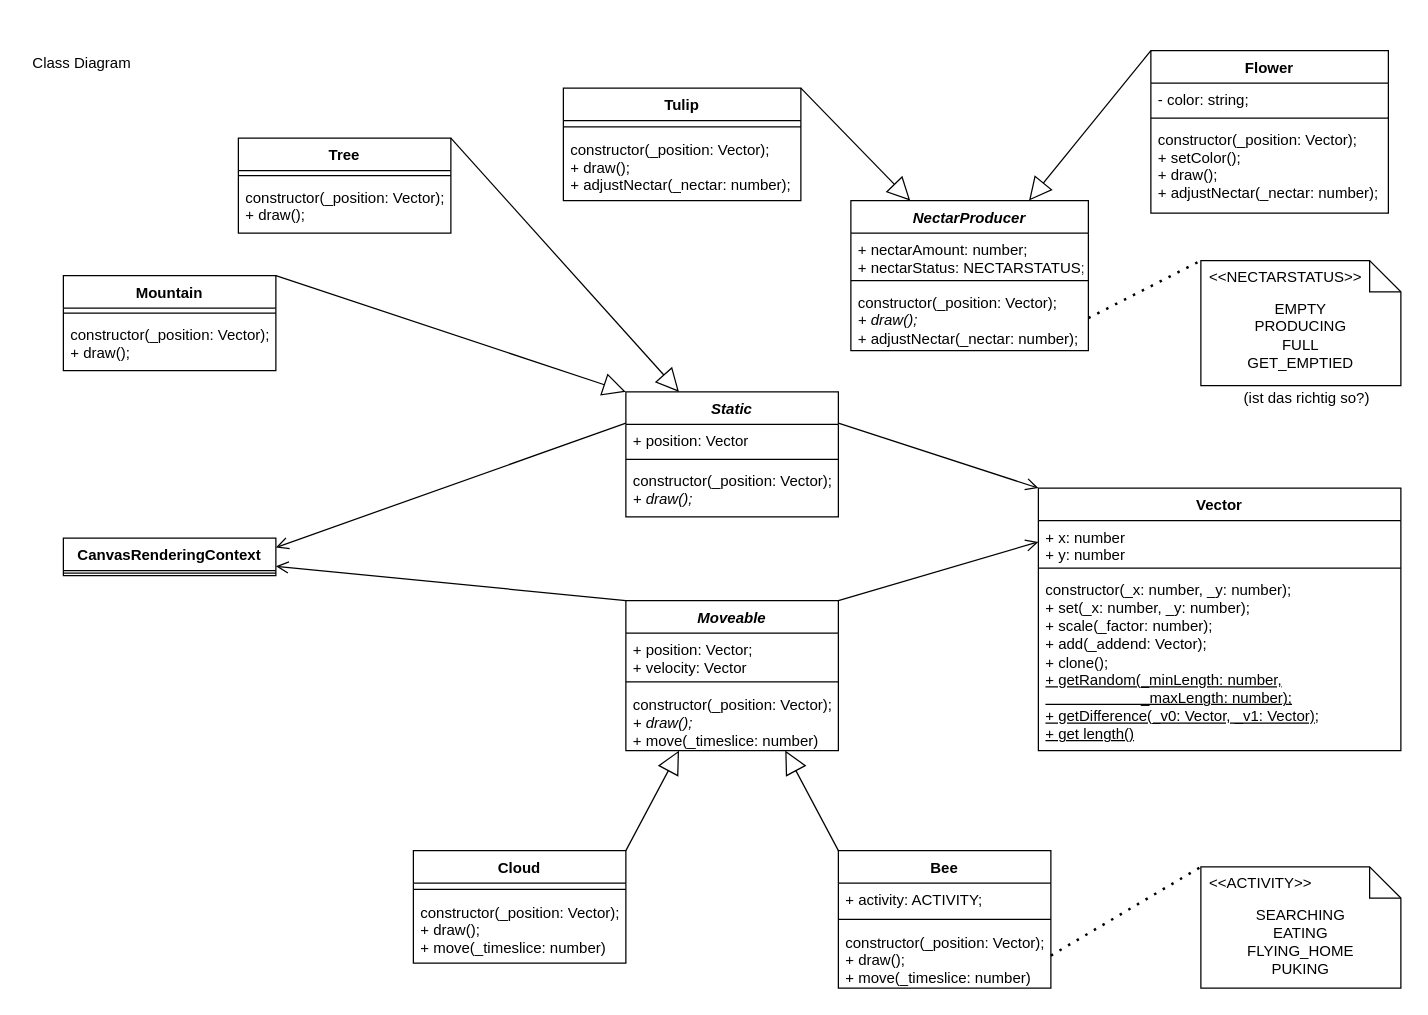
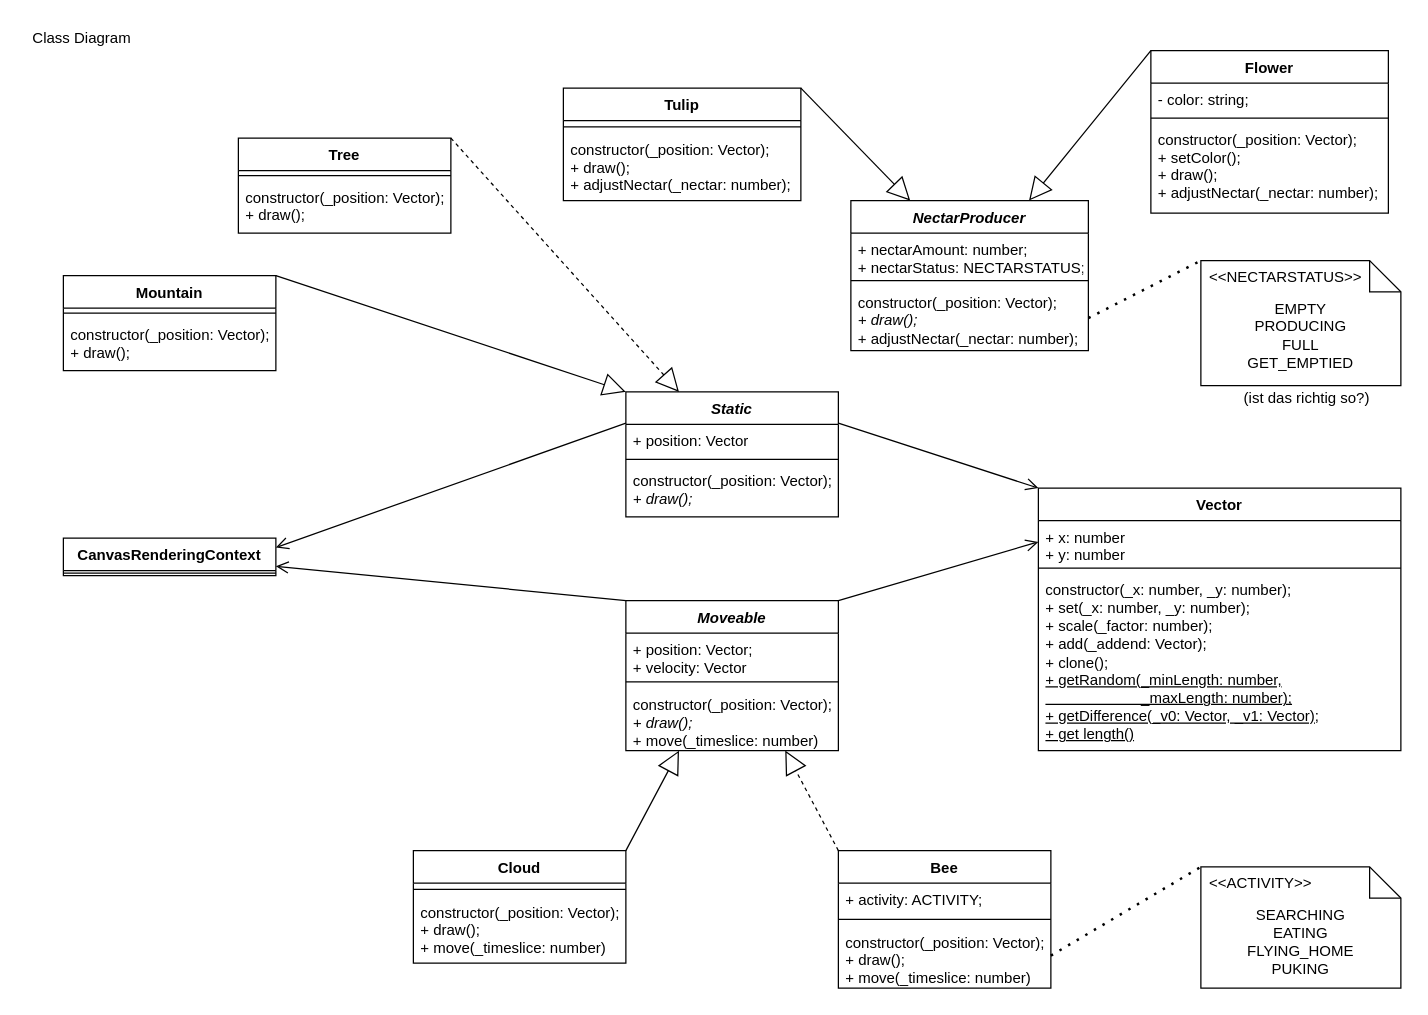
(82, 63) -> (82, 38)
(556, 256) -> (556, 256)
(816, 810) -> (816, 810)
